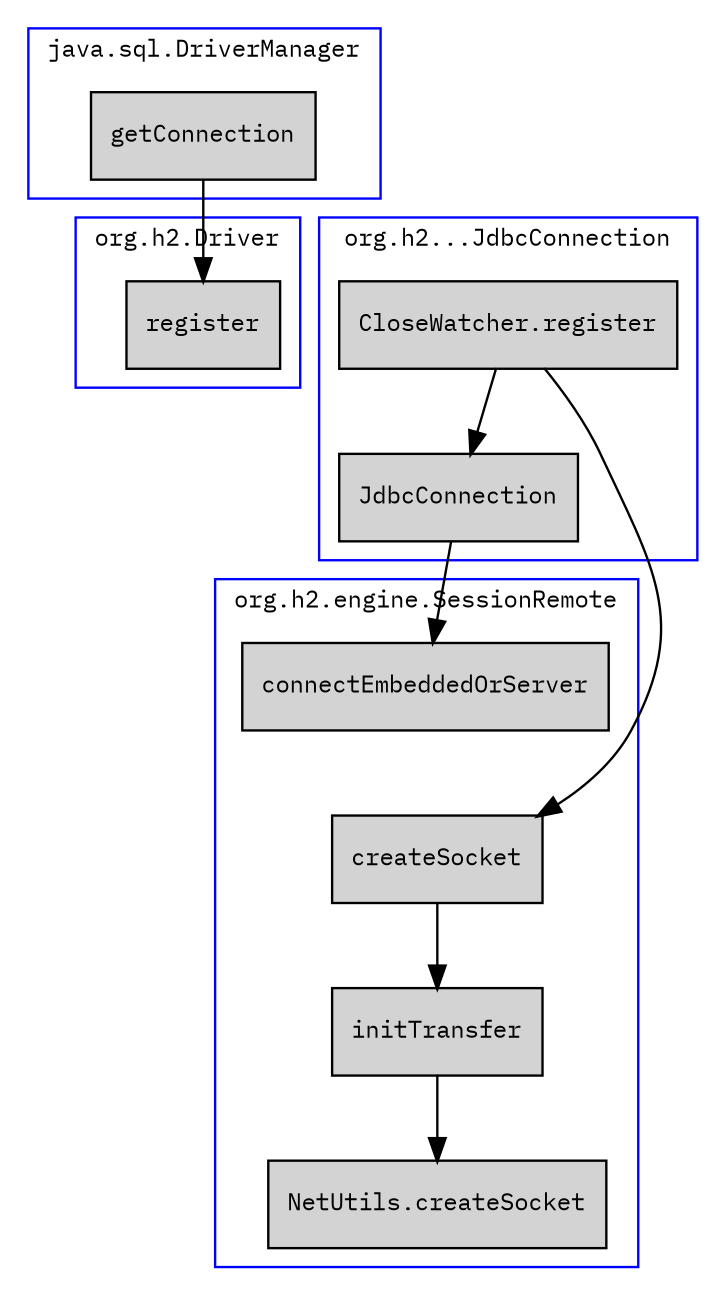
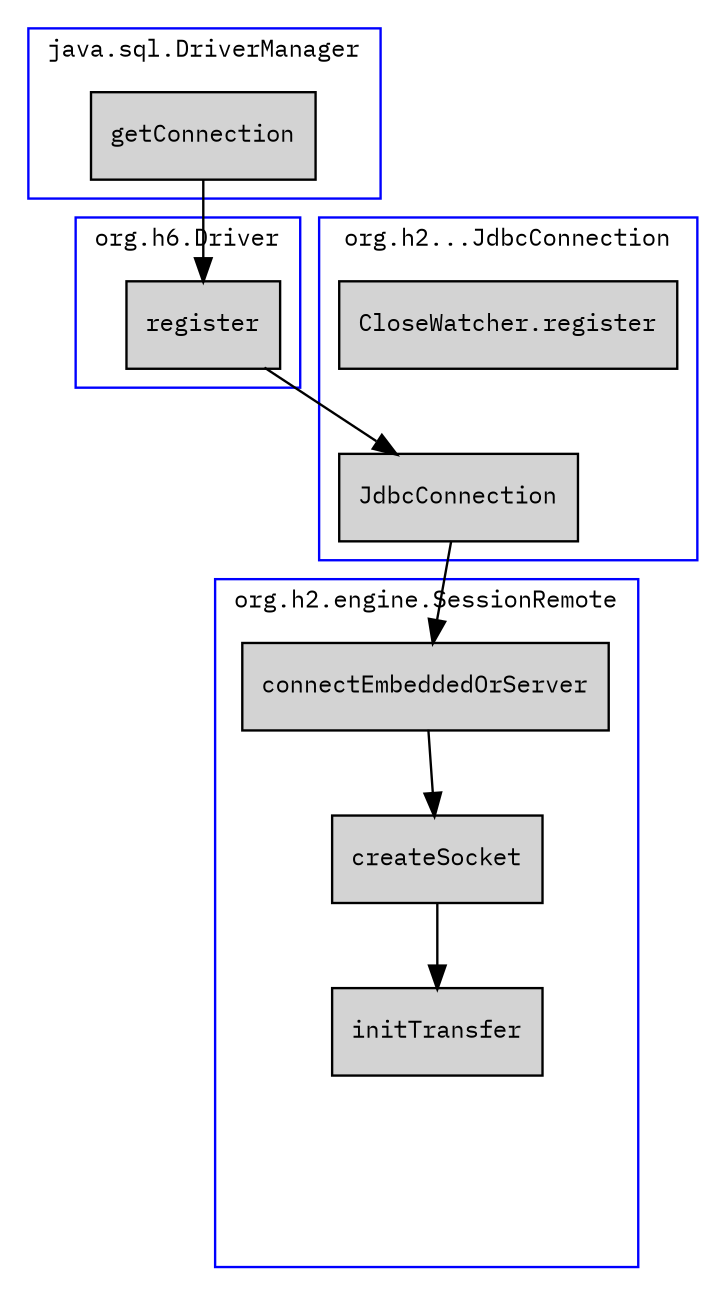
(188, 240) -> (188, 240)
(487, 400) -> (334, 414)
(657, 591) -> (431, 761)
(437, 1204) -> none
